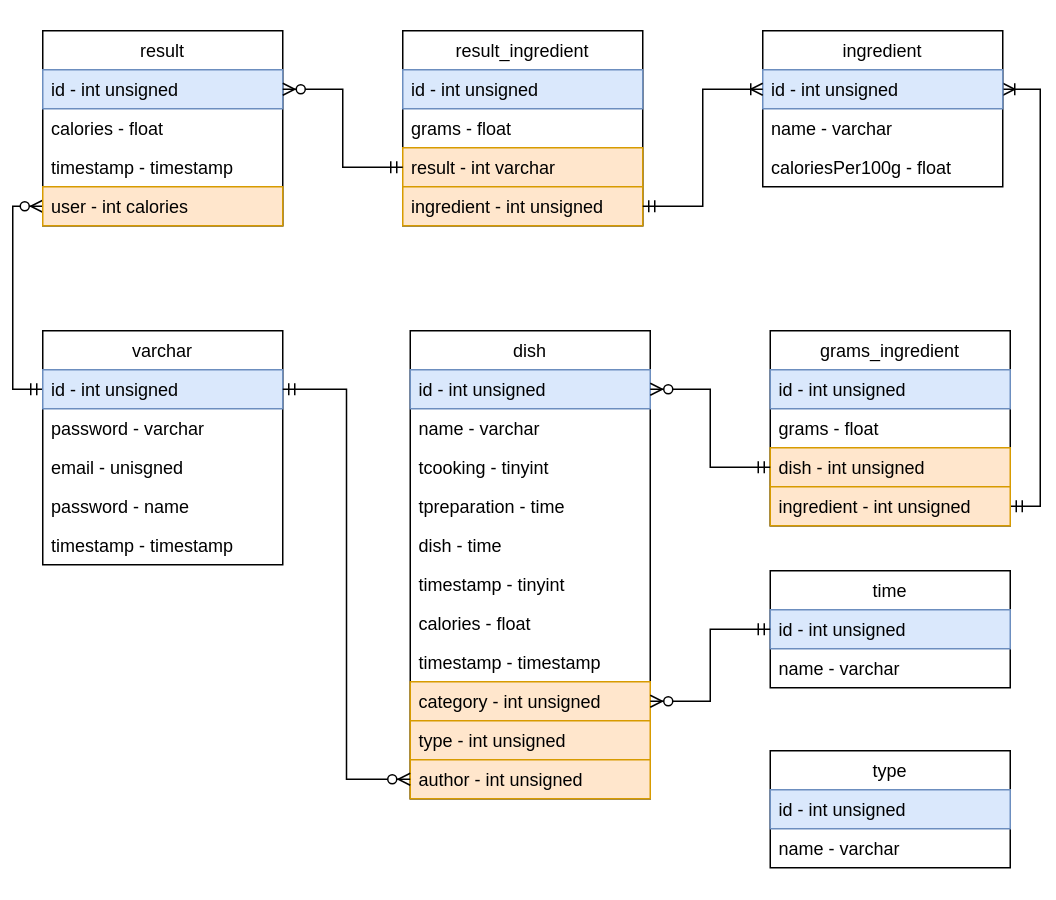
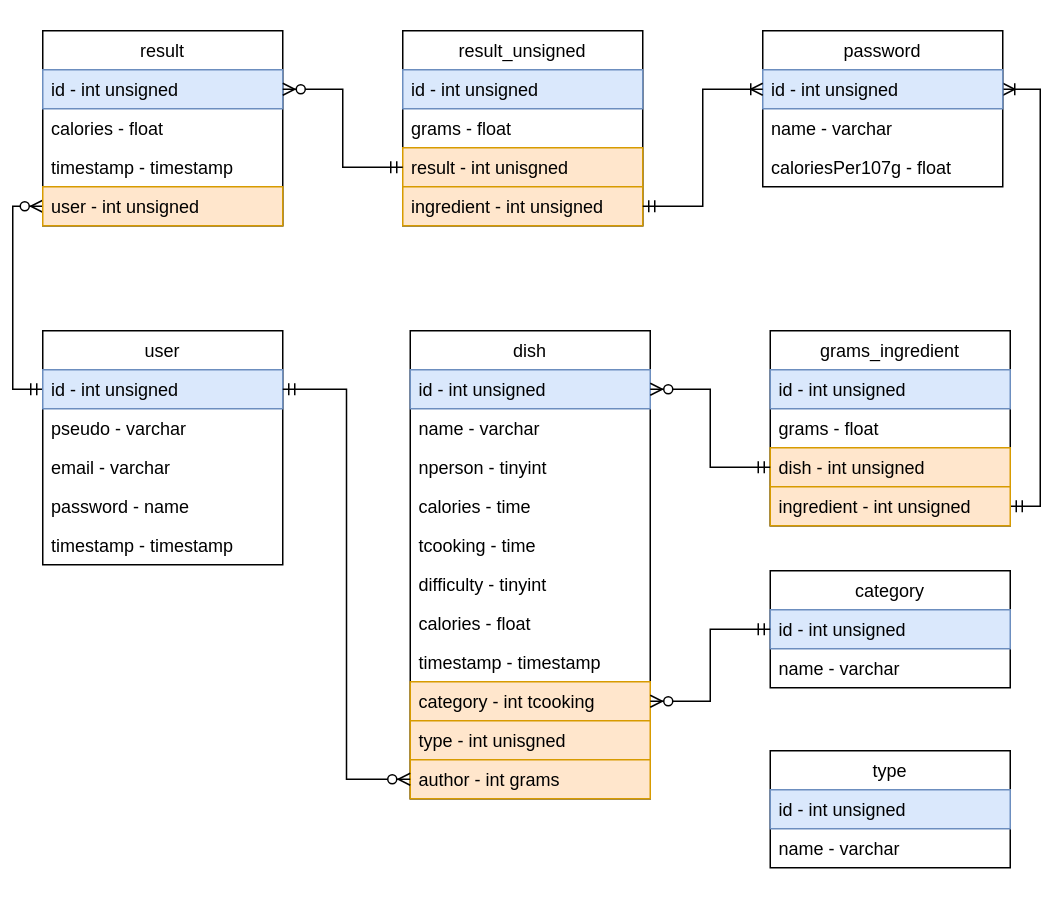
(522, 51) -> (522, 51)
(882, 51) -> (882, 51)
(500, 168) -> (503, 168)
(878, 168) -> (878, 168)
(137, 207) -> (140, 207)
(162, 351) -> (162, 351)
(139, 429) -> (129, 429)
(125, 468) -> (122, 468)
(498, 468) -> (495, 468)
(505, 507) -> (482, 507)
(465, 546) -> (485, 546)
(503, 585) -> (503, 585)
(890, 591) -> (890, 591)
(527, 702) -> (527, 702)
(507, 741) -> (507, 741)
(517, 780) -> (505, 780)
